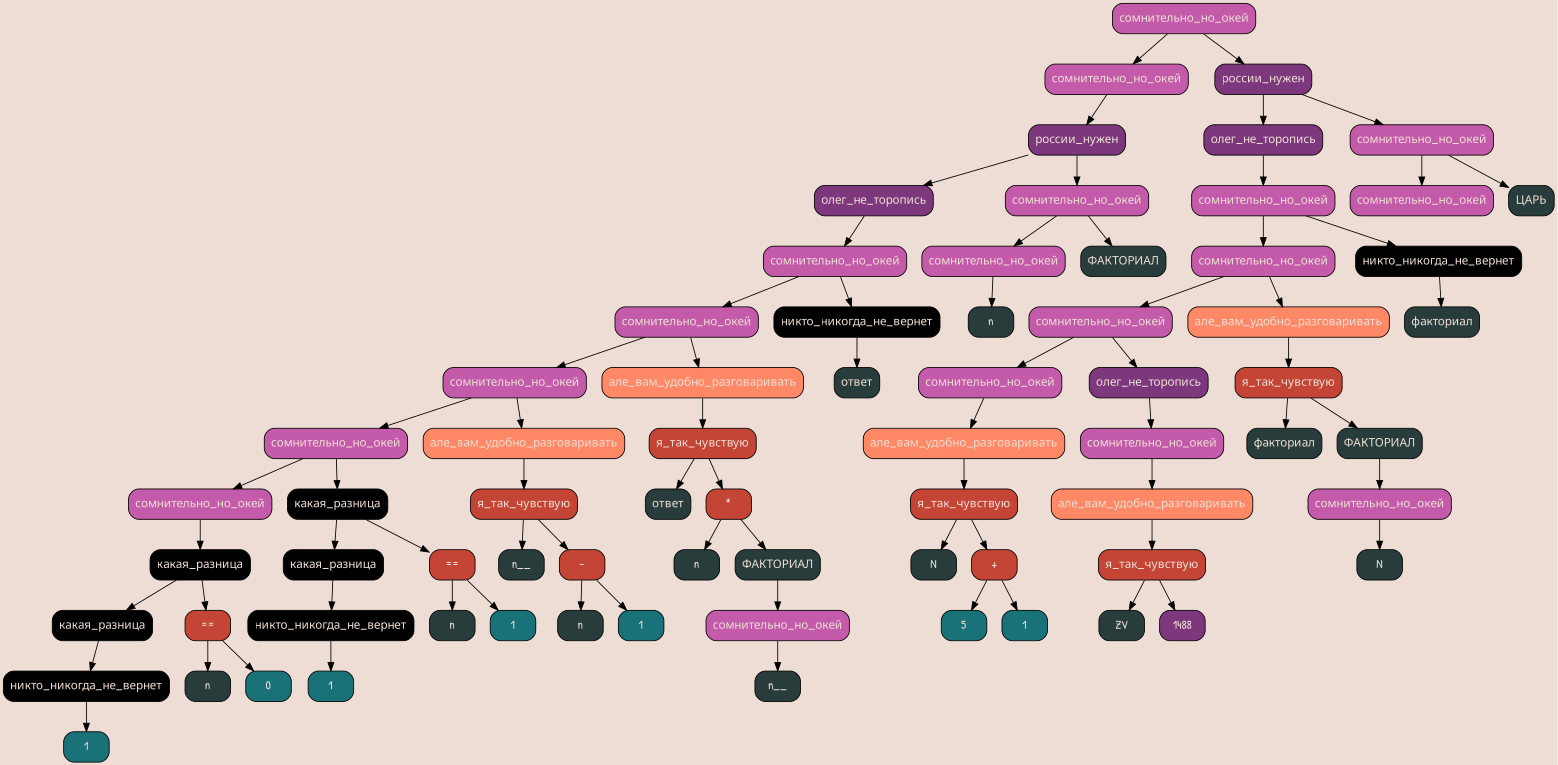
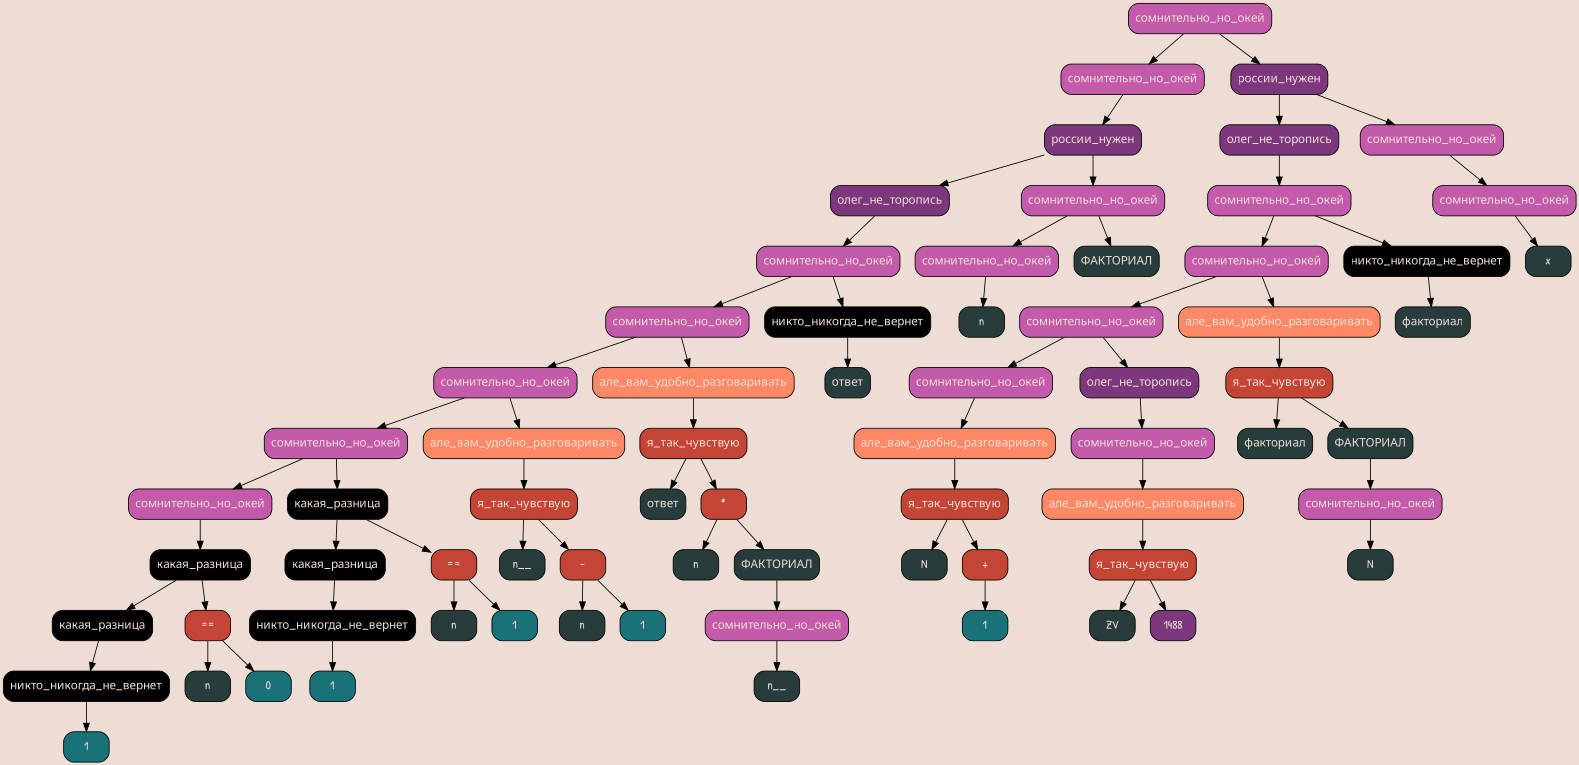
(1531, 201) -> none
none -> (1548, 261)
(964, 626) -> none
